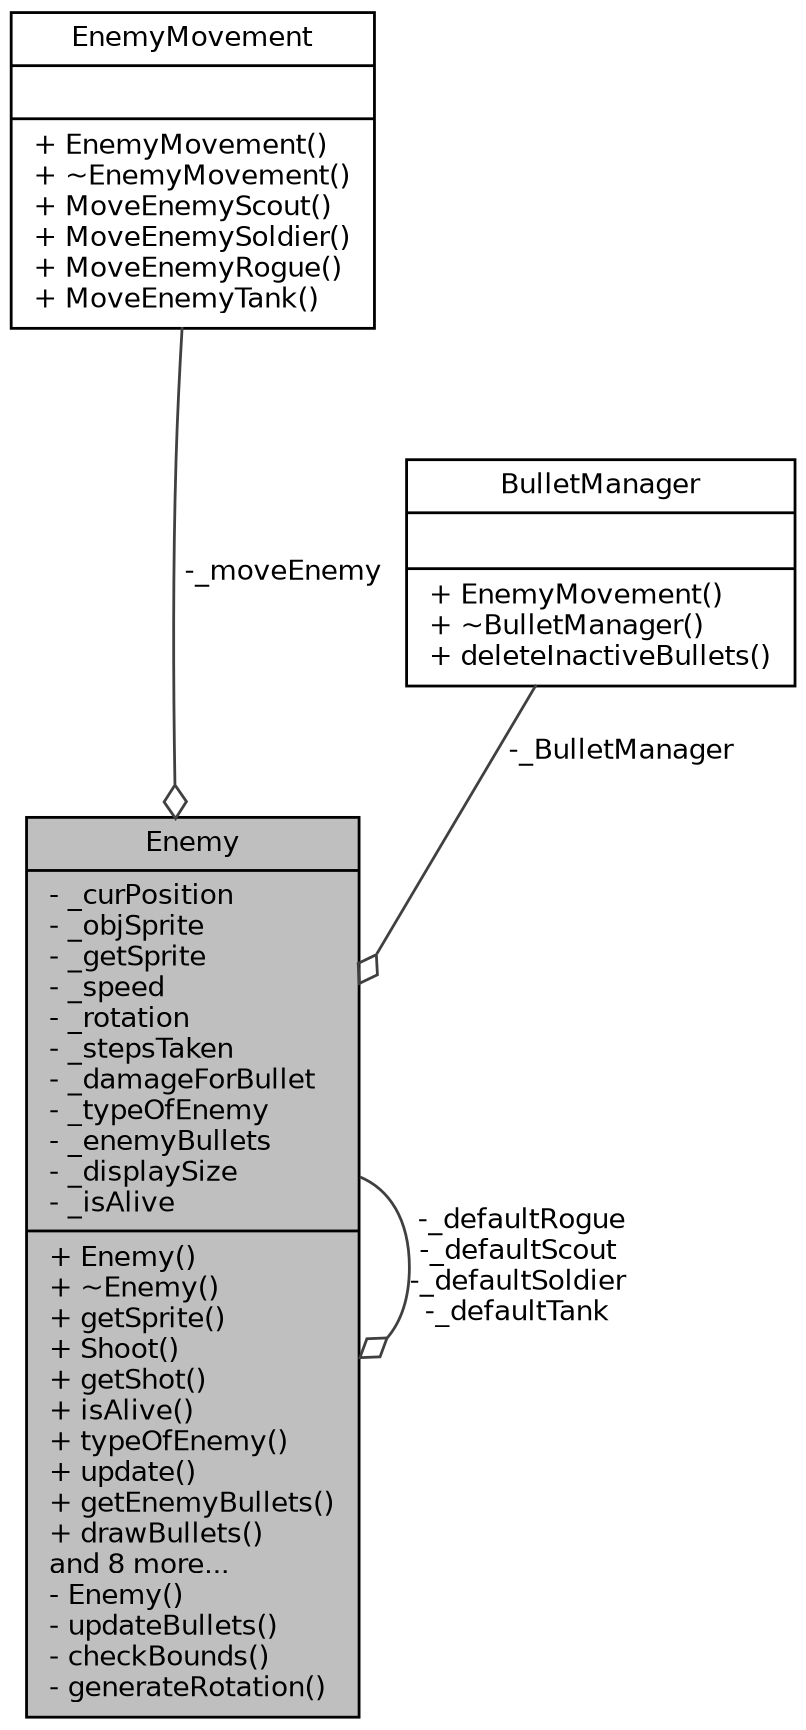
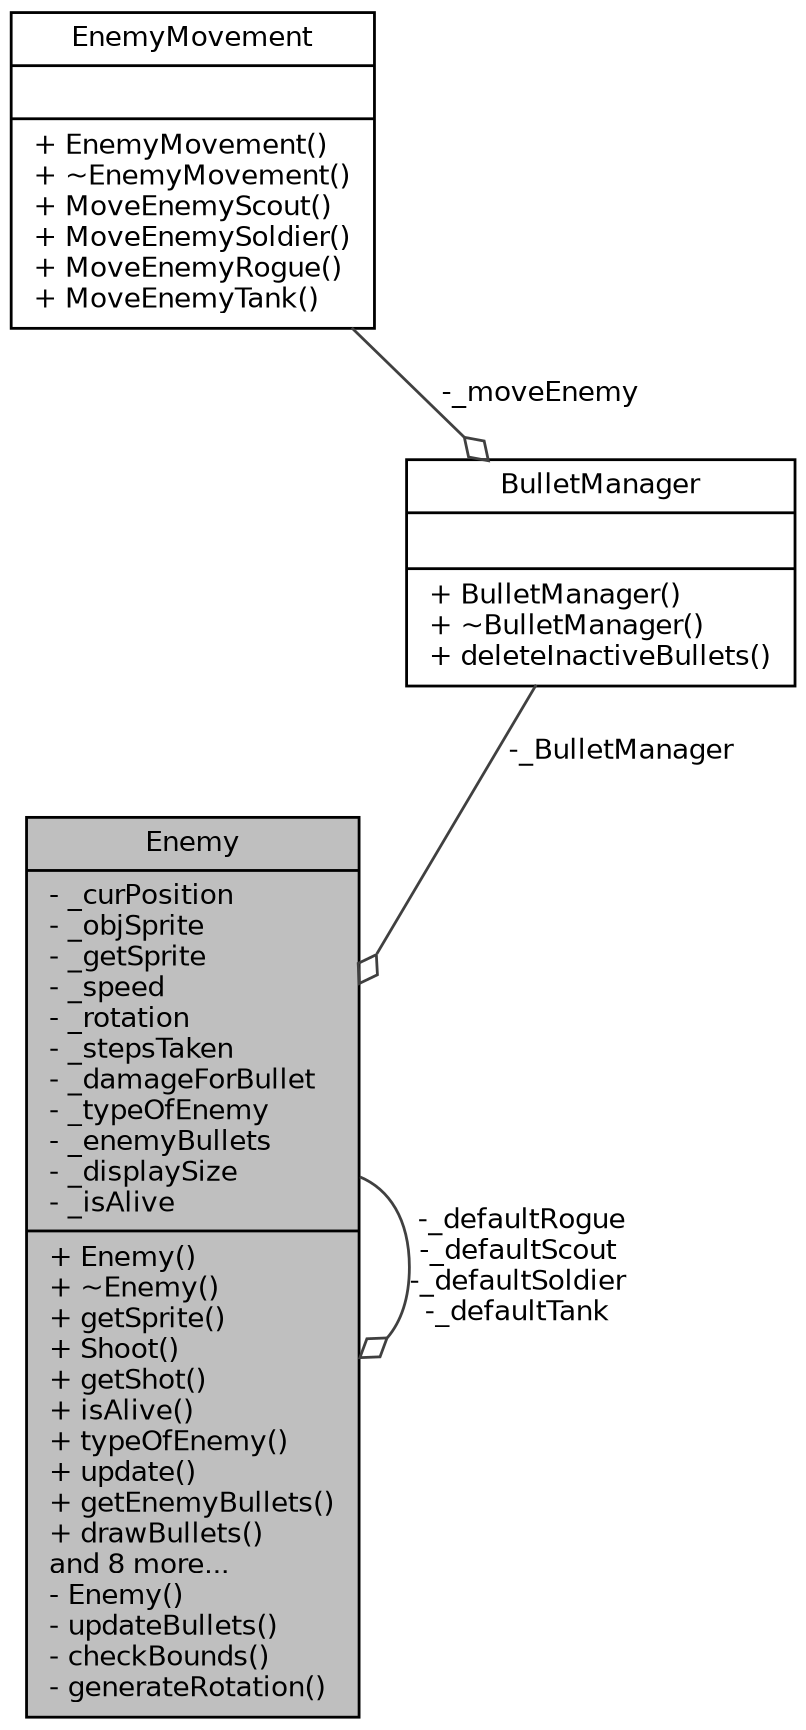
(174, 555) -> (408, 382)
(577, 595) -> (556, 595)
